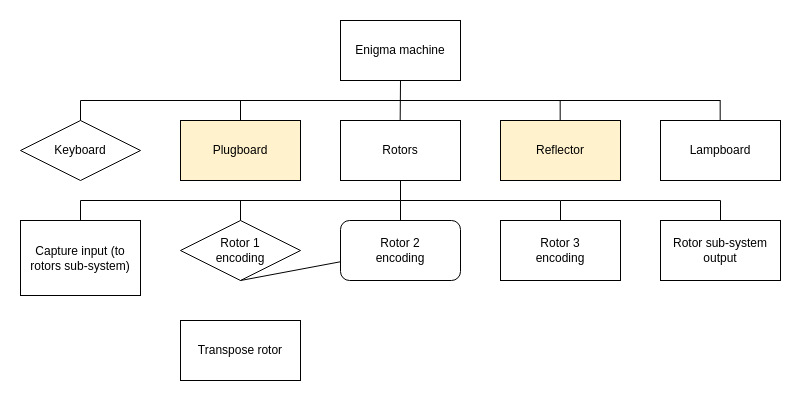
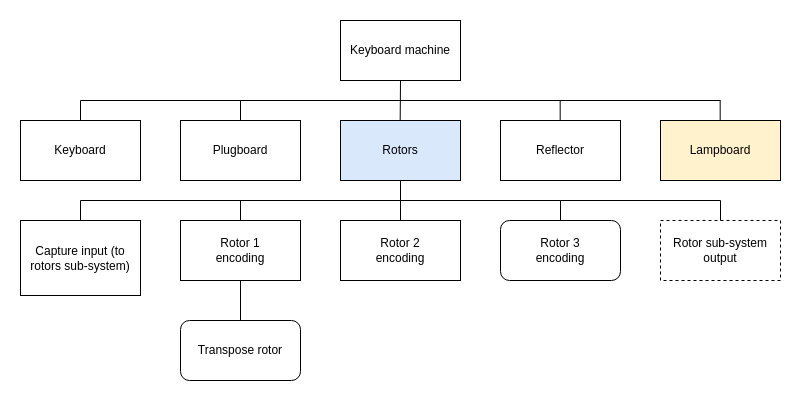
(401, 51) -> (401, 51)
(81, 151) -> (81, 151)
(241, 151) -> (241, 151)
(401, 151) -> (401, 151)
(561, 151) -> (561, 151)
(721, 151) -> (721, 151)
(241, 251) -> (241, 251)
(401, 251) -> (401, 251)
(561, 251) -> (561, 251)
(721, 251) -> (721, 251)
(290, 271) -> (241, 301)
(241, 351) -> (241, 351)
